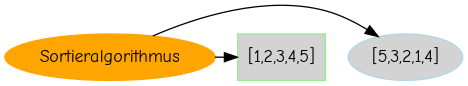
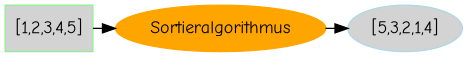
(220, 57) -> (98, 28)
